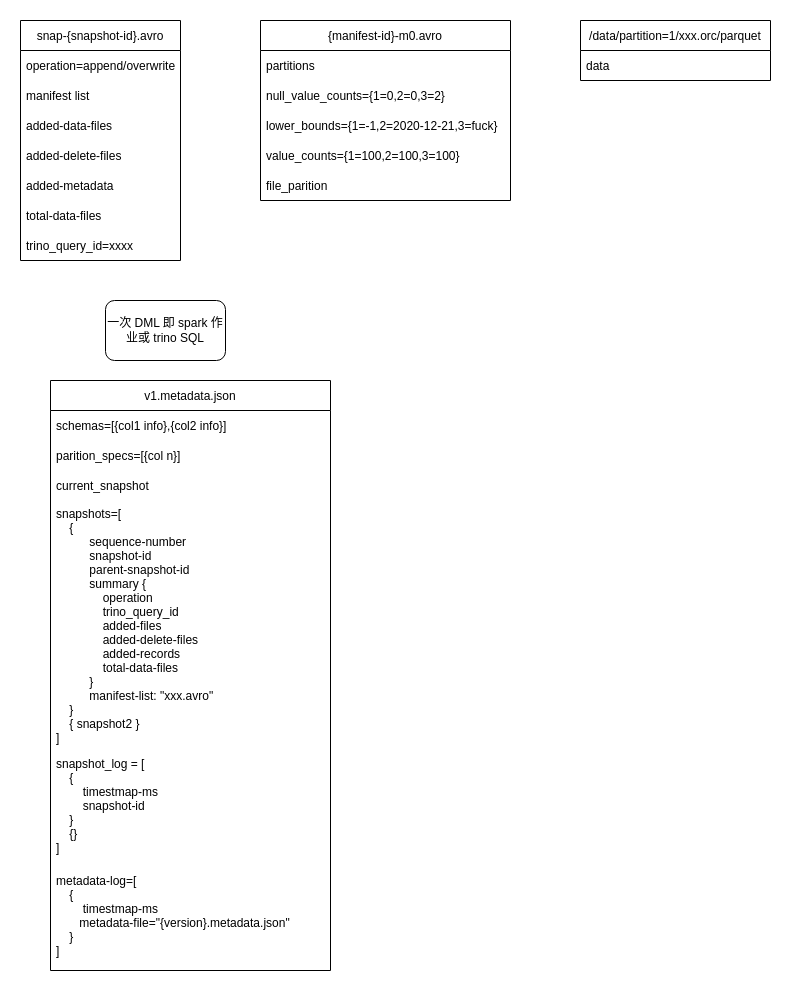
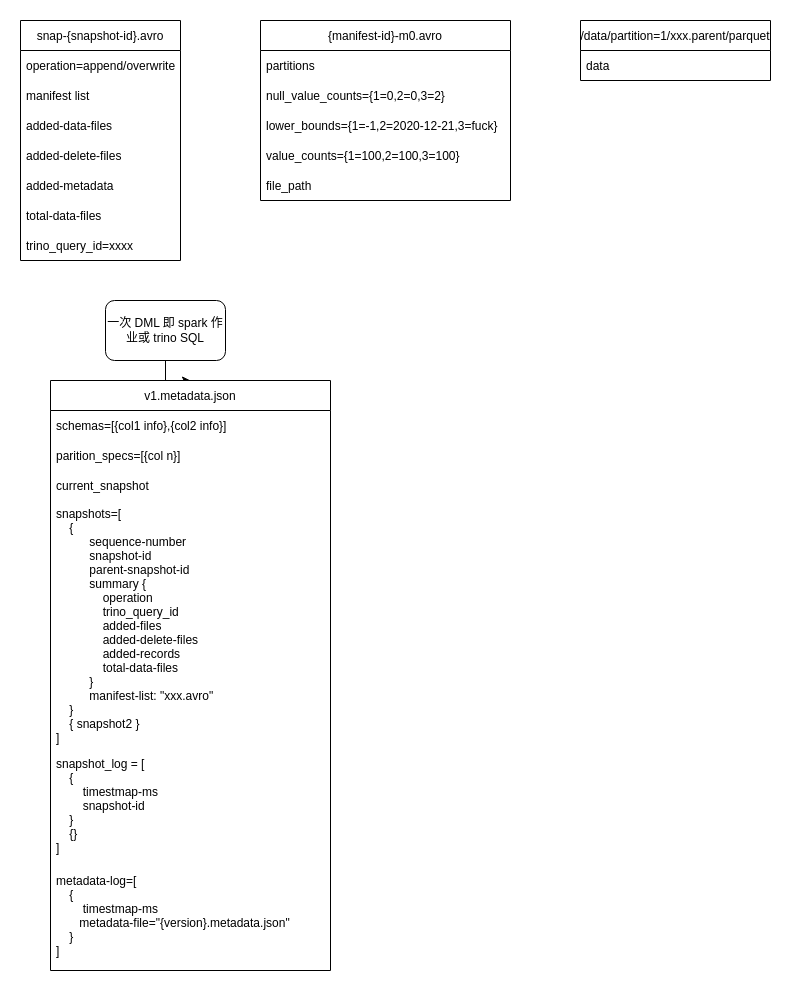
(675, 36) -> (675, 36)
(303, 186) -> (293, 186)
none -> (166, 371)
